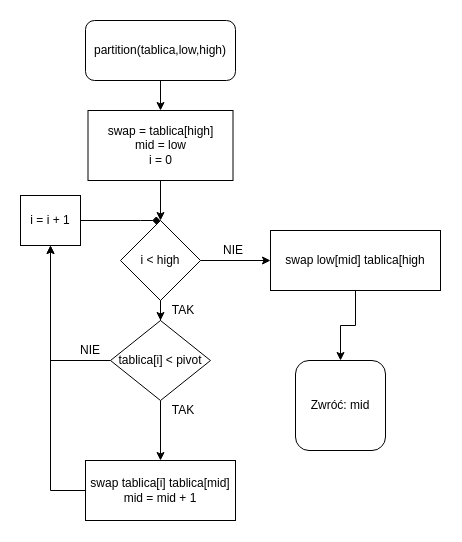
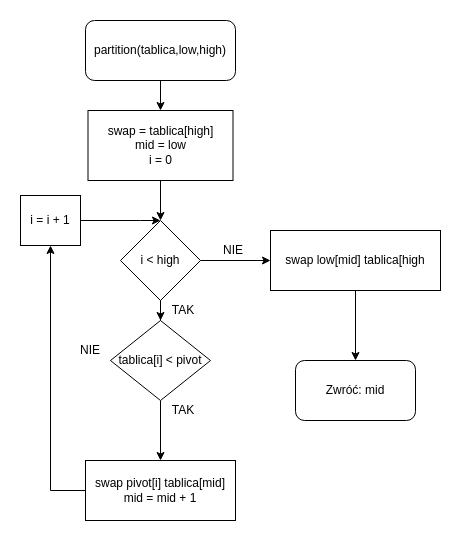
(152, 221) -> (152, 221)
(82, 361) -> none
(341, 406) -> (356, 391)
(161, 491) -> (161, 491)
